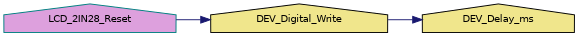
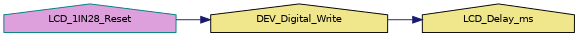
(90, 20) -> (90, 20)
(498, 20) -> (498, 20)
